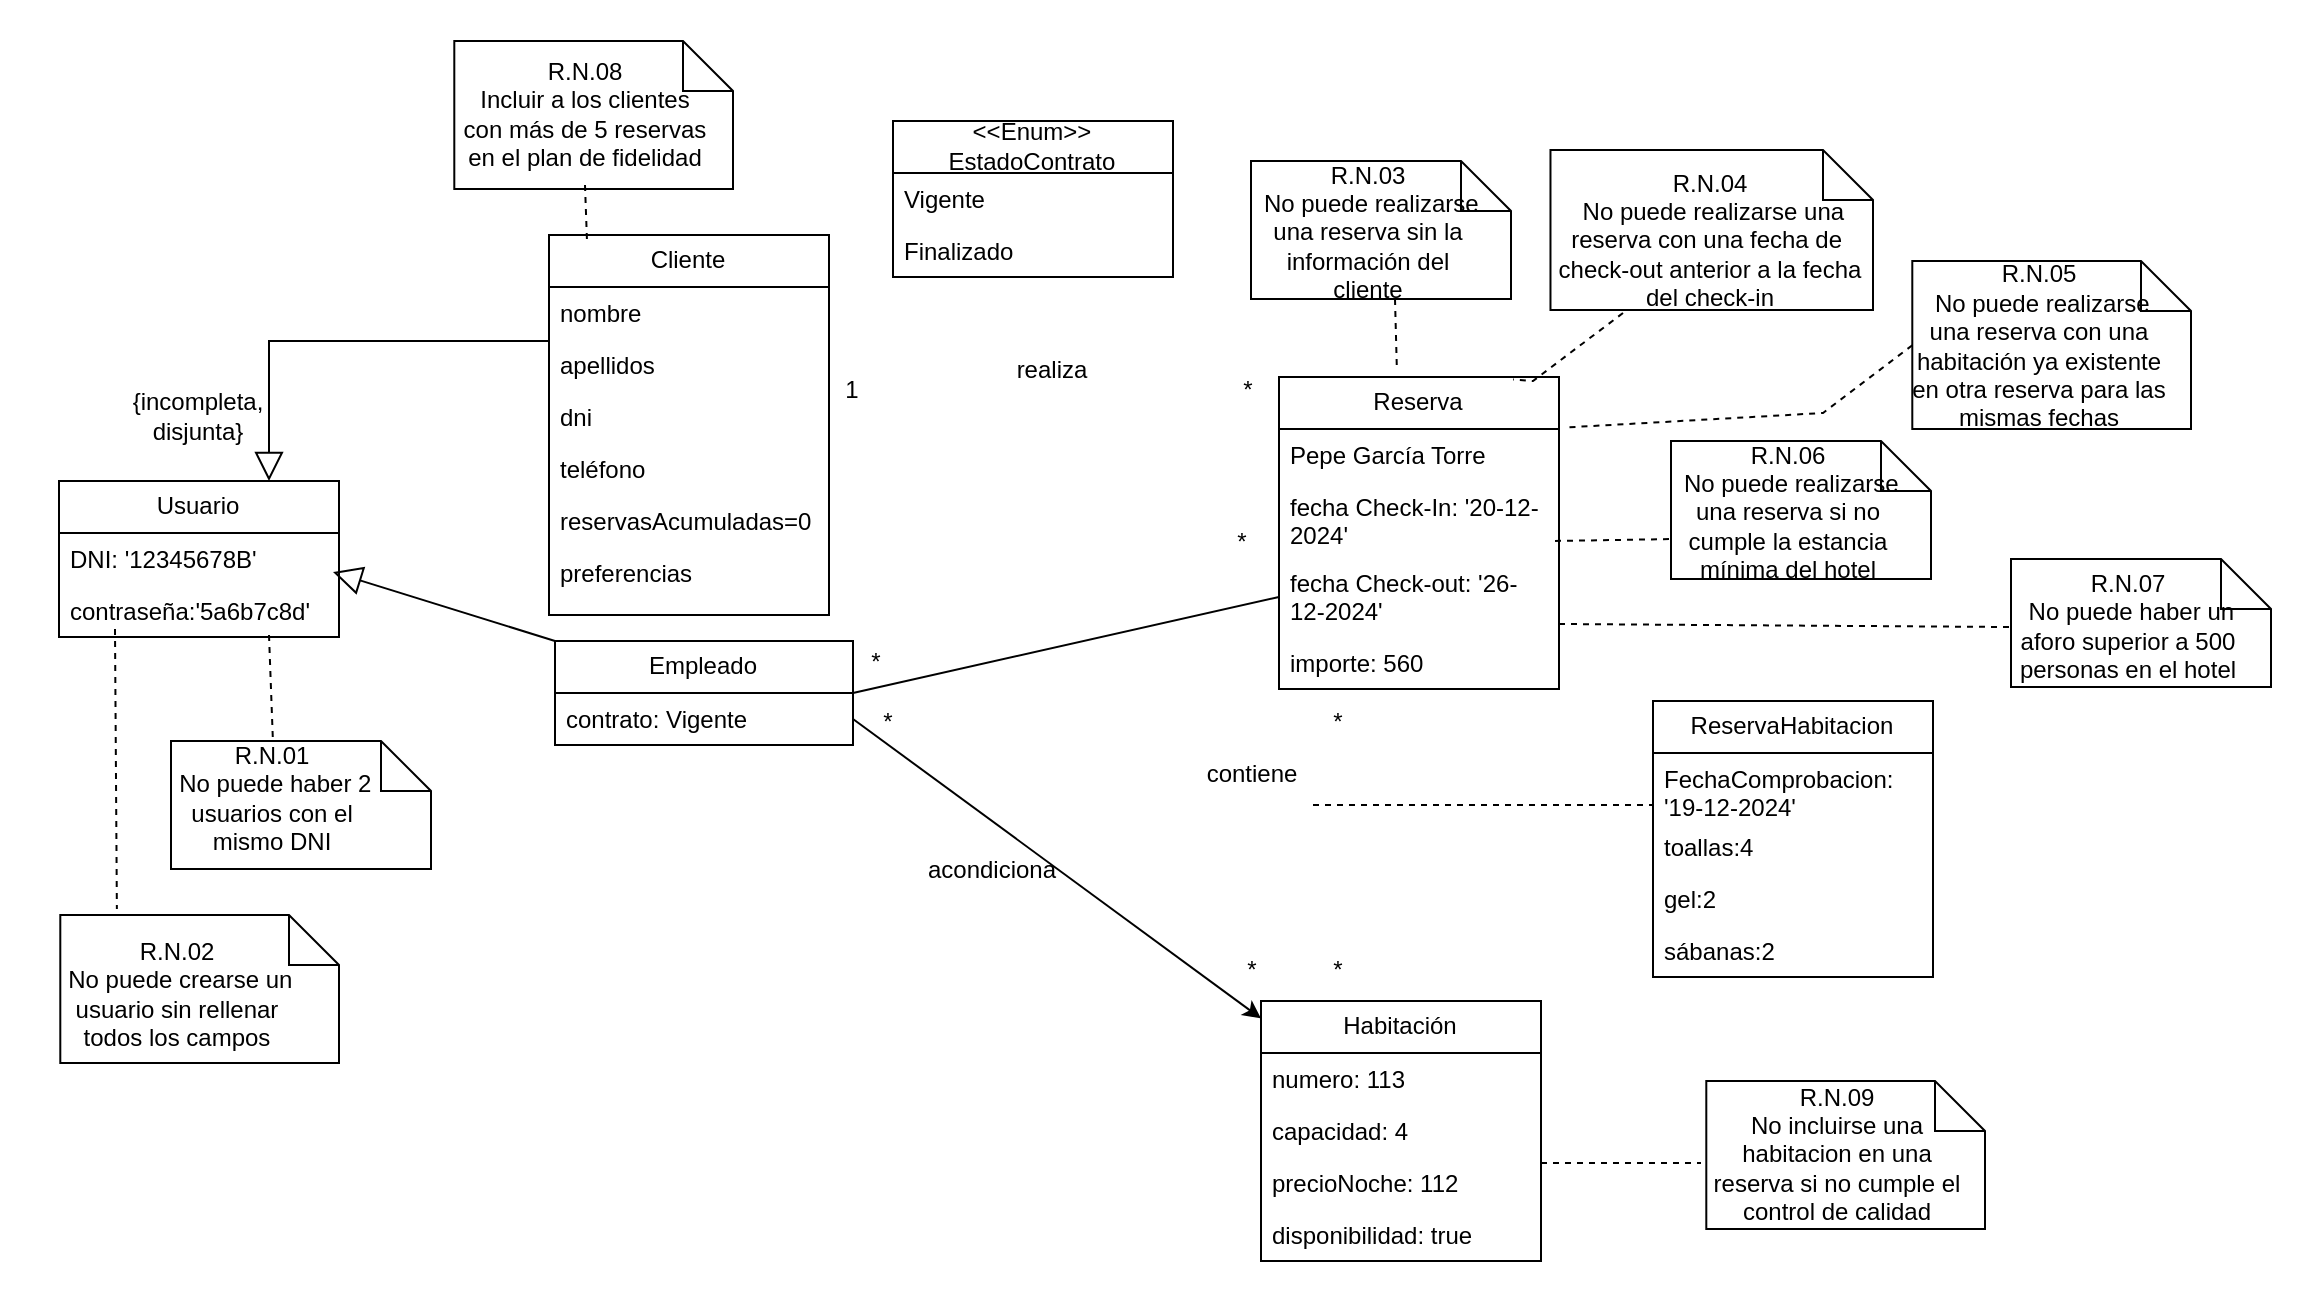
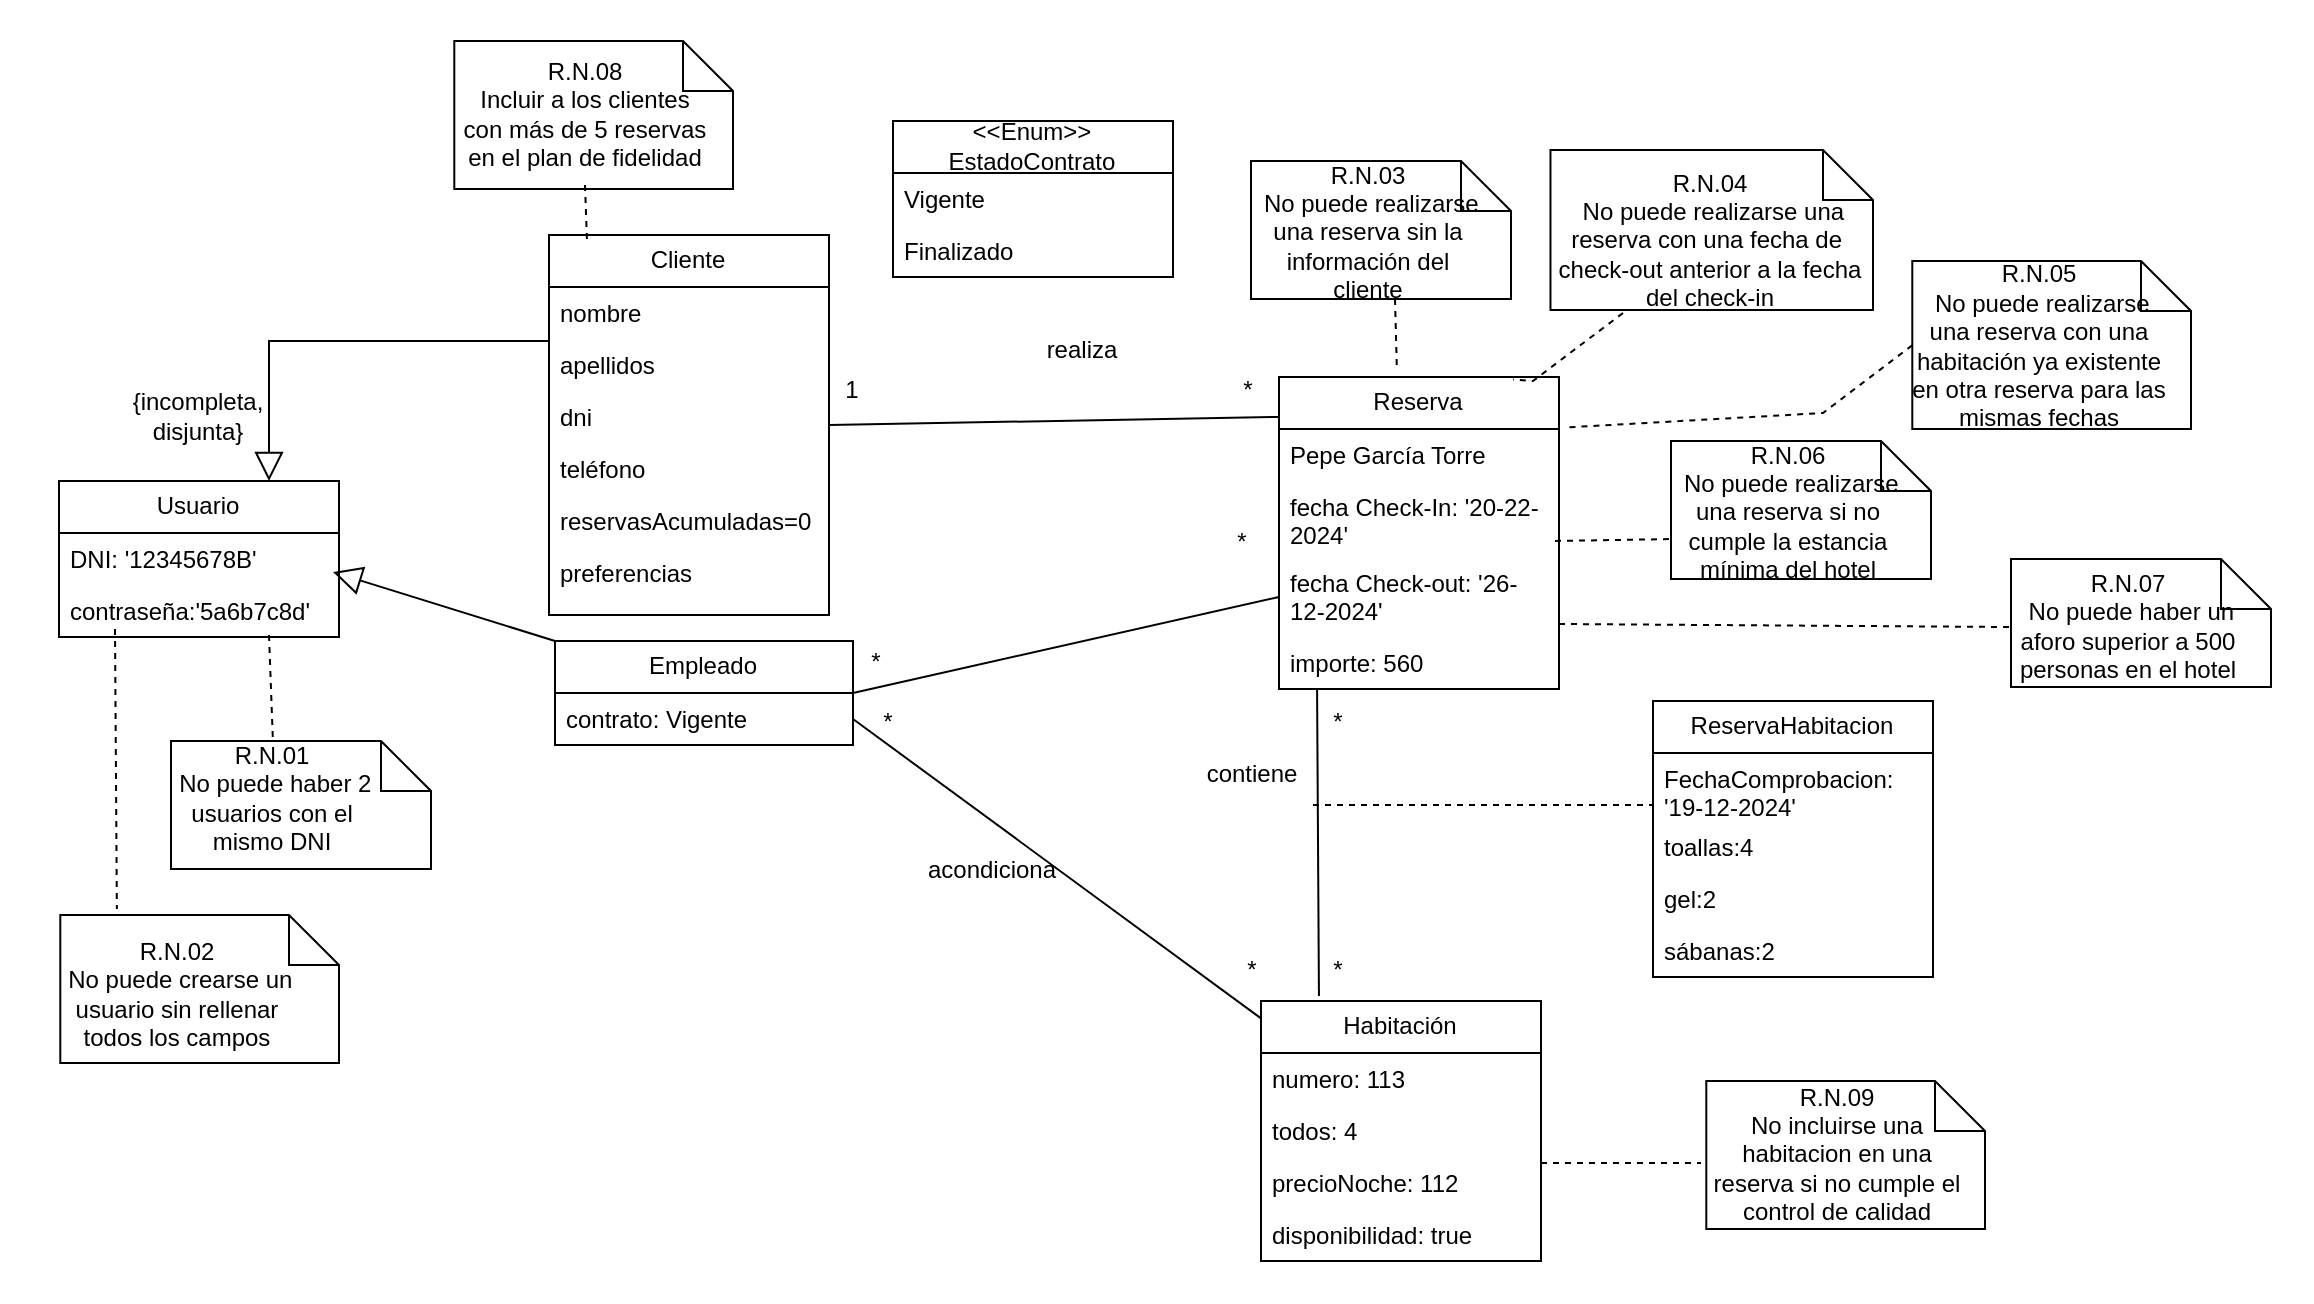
(1053, 371) -> (1083, 351)
none -> (1052, 421)
(1421, 524) -> (1421, 524)
none -> (1318, 842)
(1249, 1010) -> (1252, 1012)
(1344, 1133) -> (1321, 1133)
